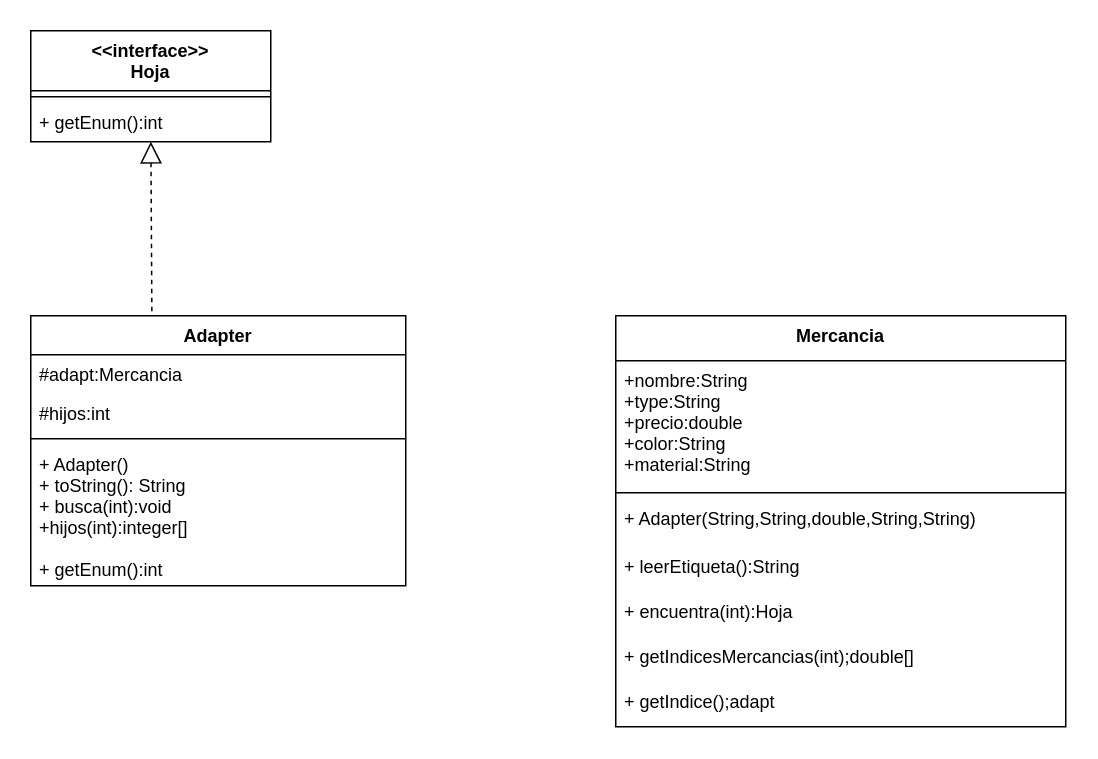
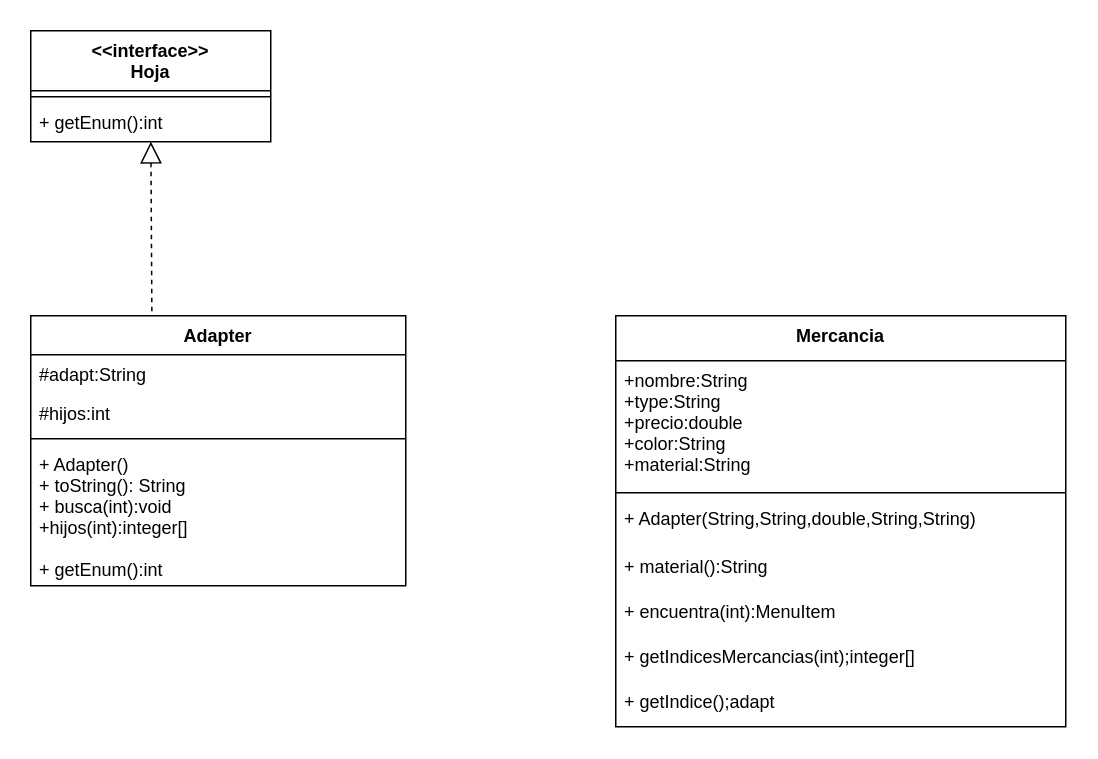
(115, 375) -> (100, 375)
(728, 567) -> (708, 567)
(723, 612) -> (743, 612)
(791, 657) -> (796, 657)
